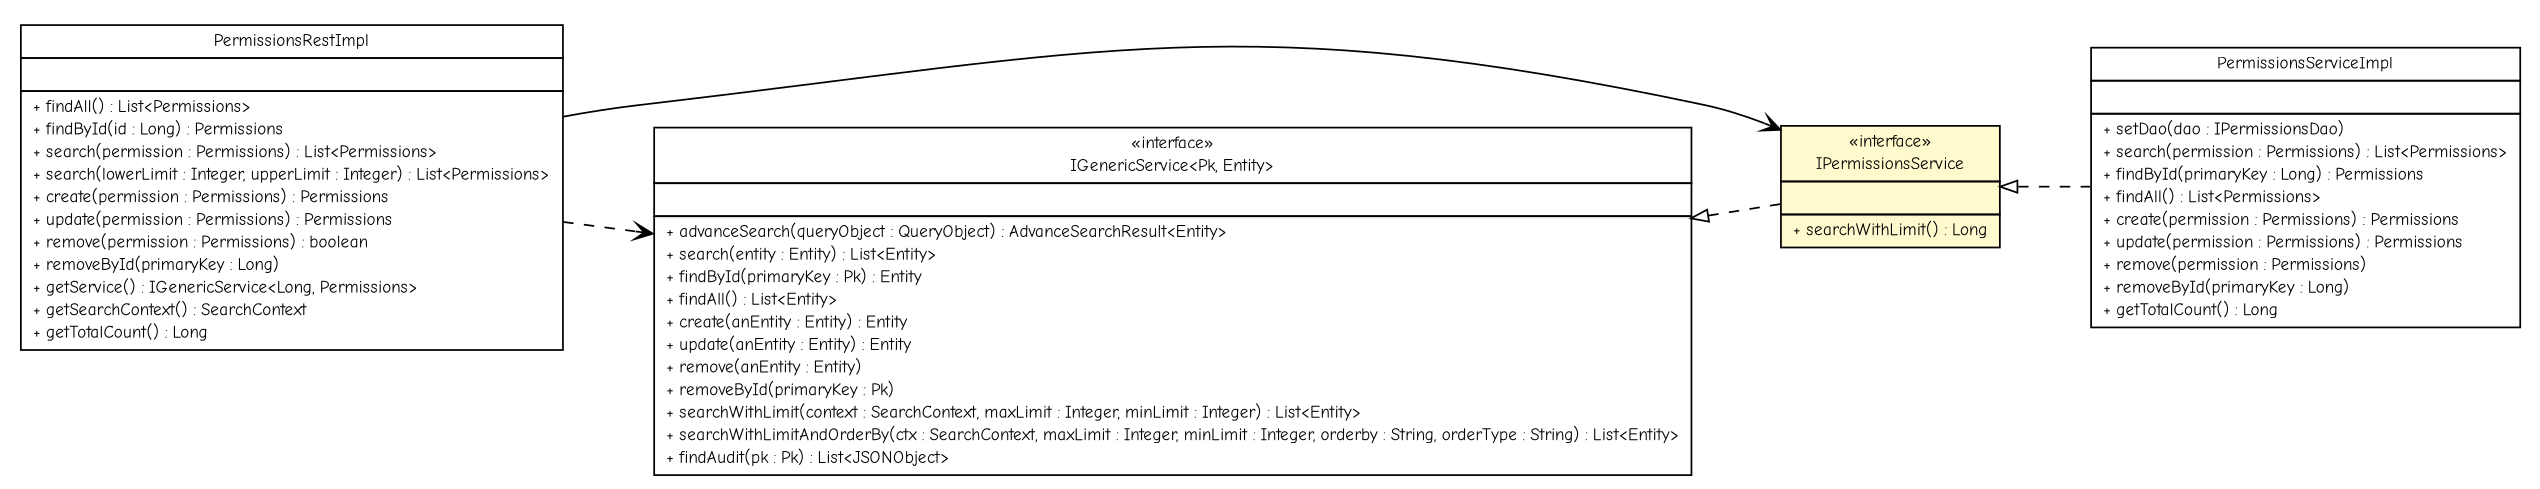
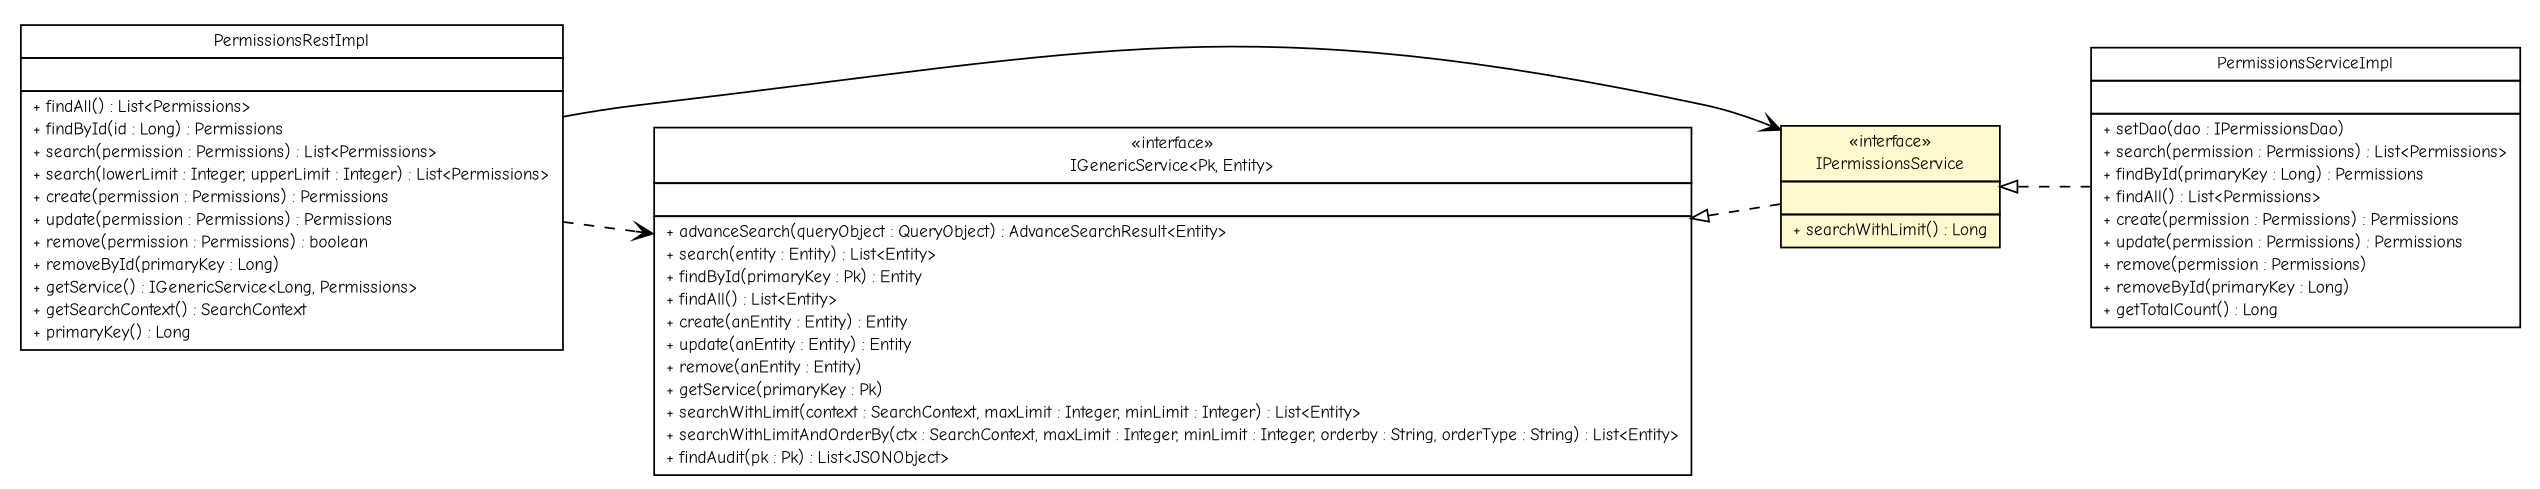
(121, 333) -> (112, 333)
(781, 390) -> (775, 390)
